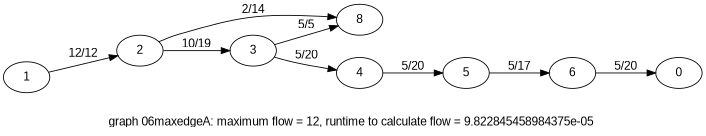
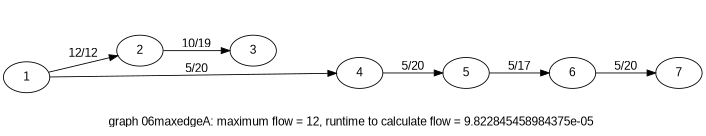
(360, 20) -> none
(301, 64) -> (189, 75)
(679, 73) -> (679, 73)
